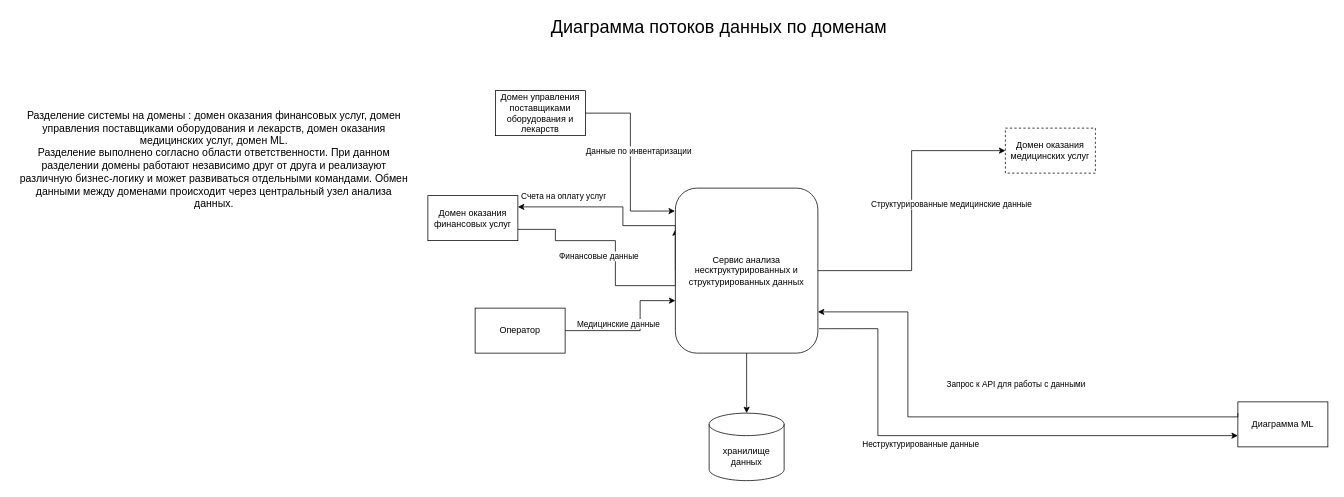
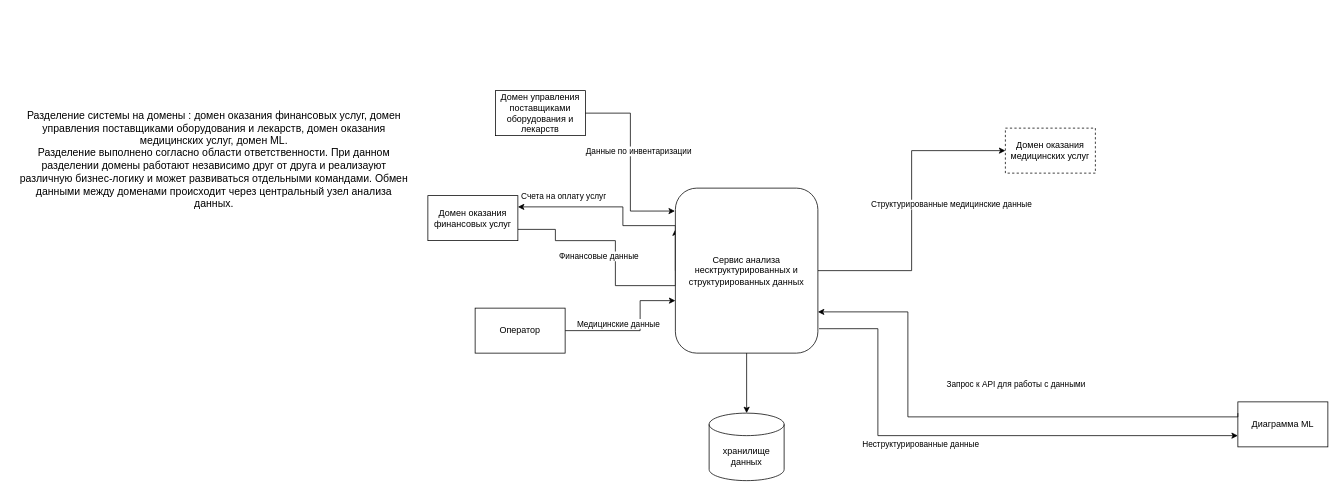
(717, 27) -> none
